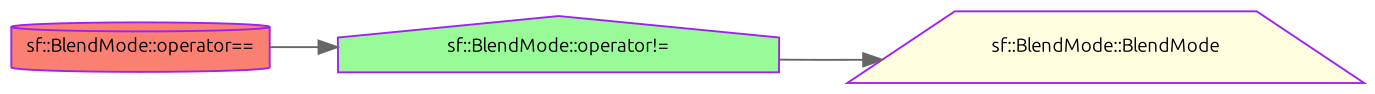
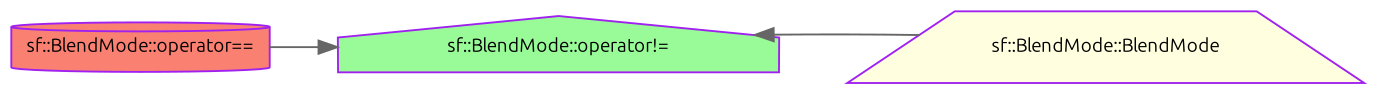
(821, 60) -> (846, 34)
